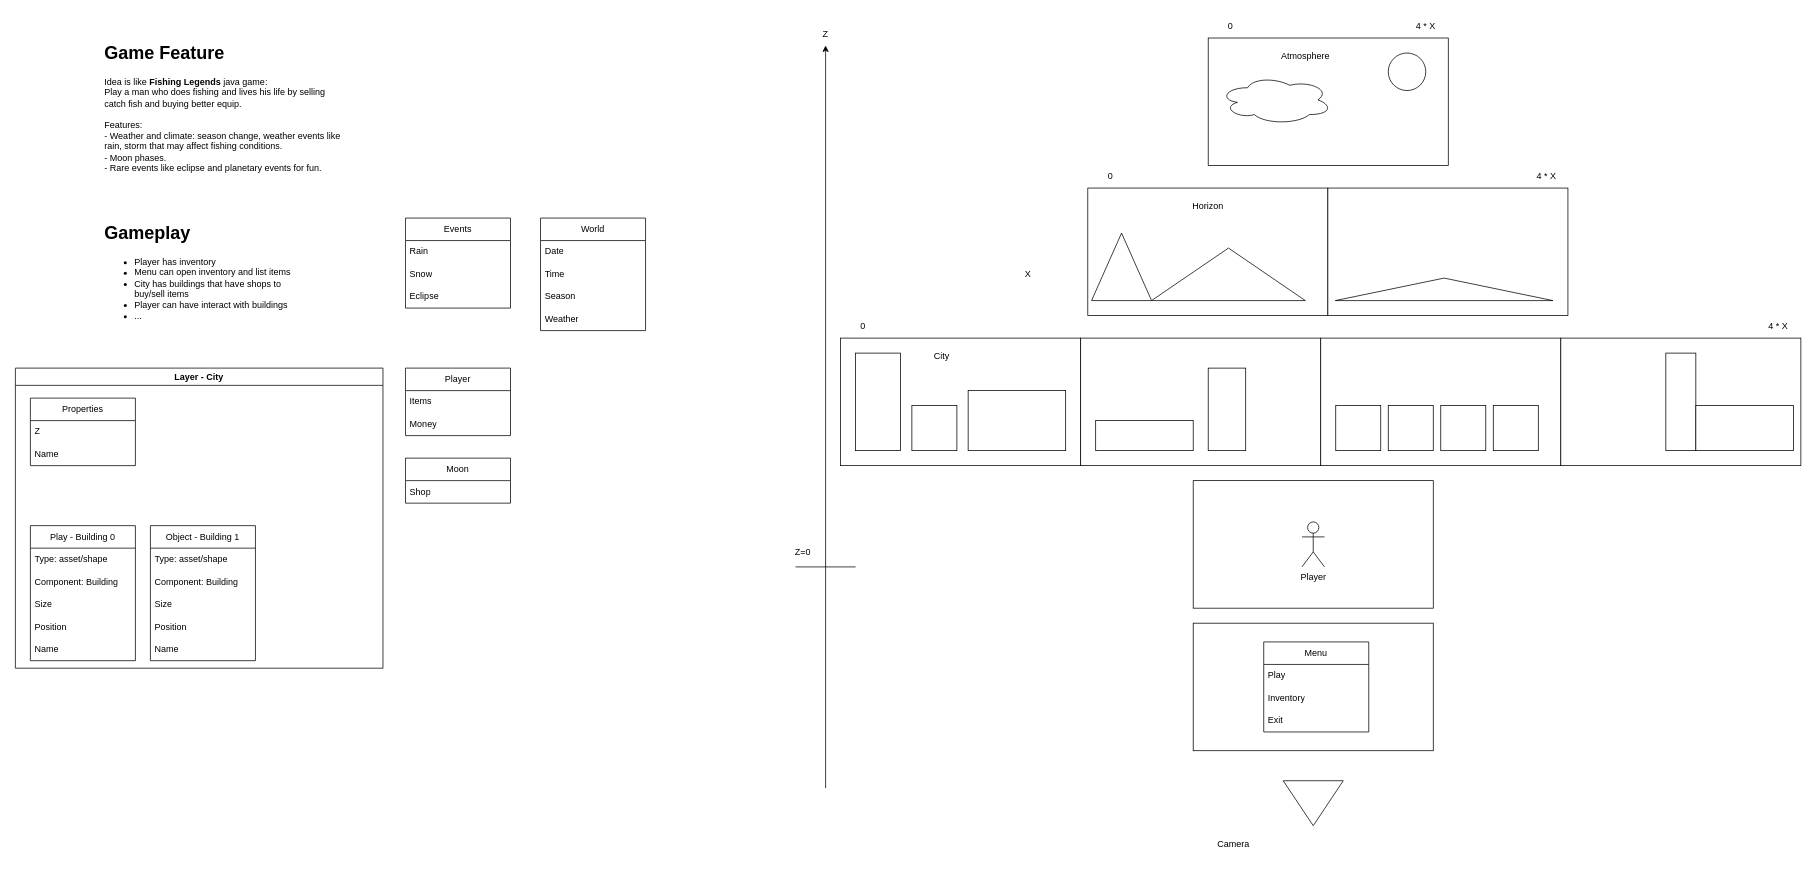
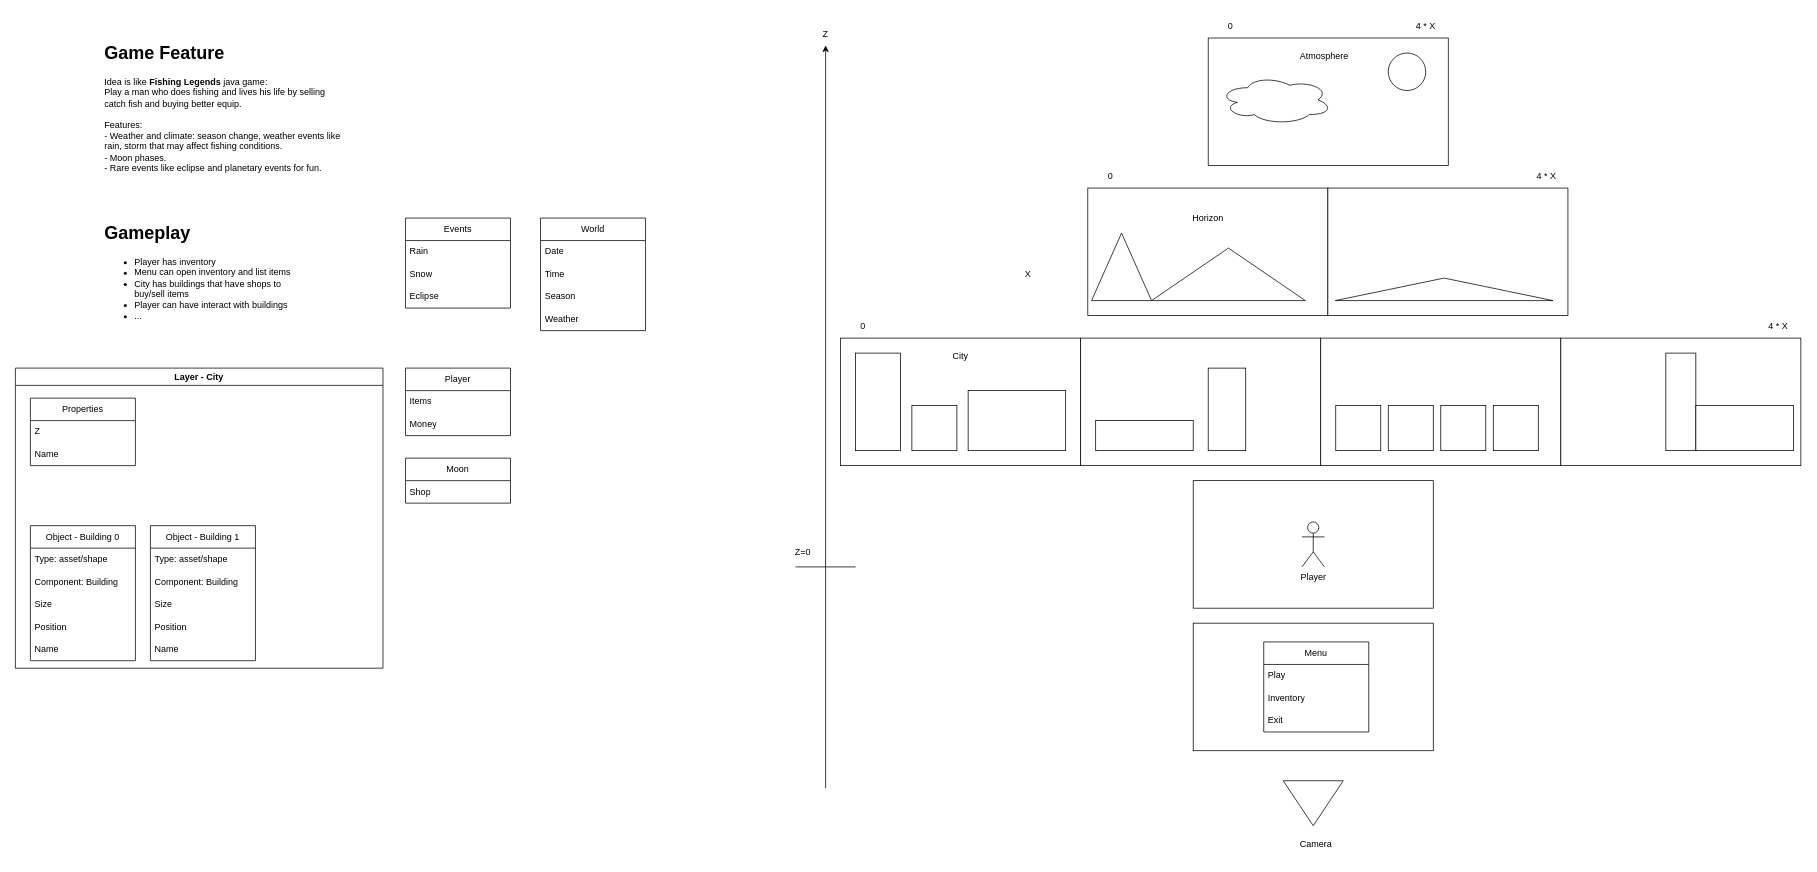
(1305, 57) -> (1324, 57)
(1208, 207) -> (1208, 218)
(942, 357) -> (960, 357)
(83, 537) -> (83, 537)
(1233, 844) -> (1316, 844)
